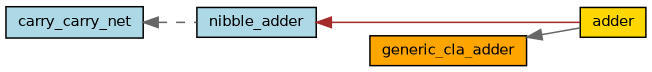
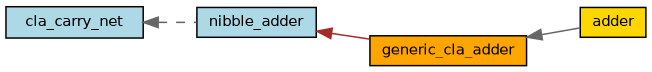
(75, 22) -> (75, 22)
(456, 22) -> (350, 36)
